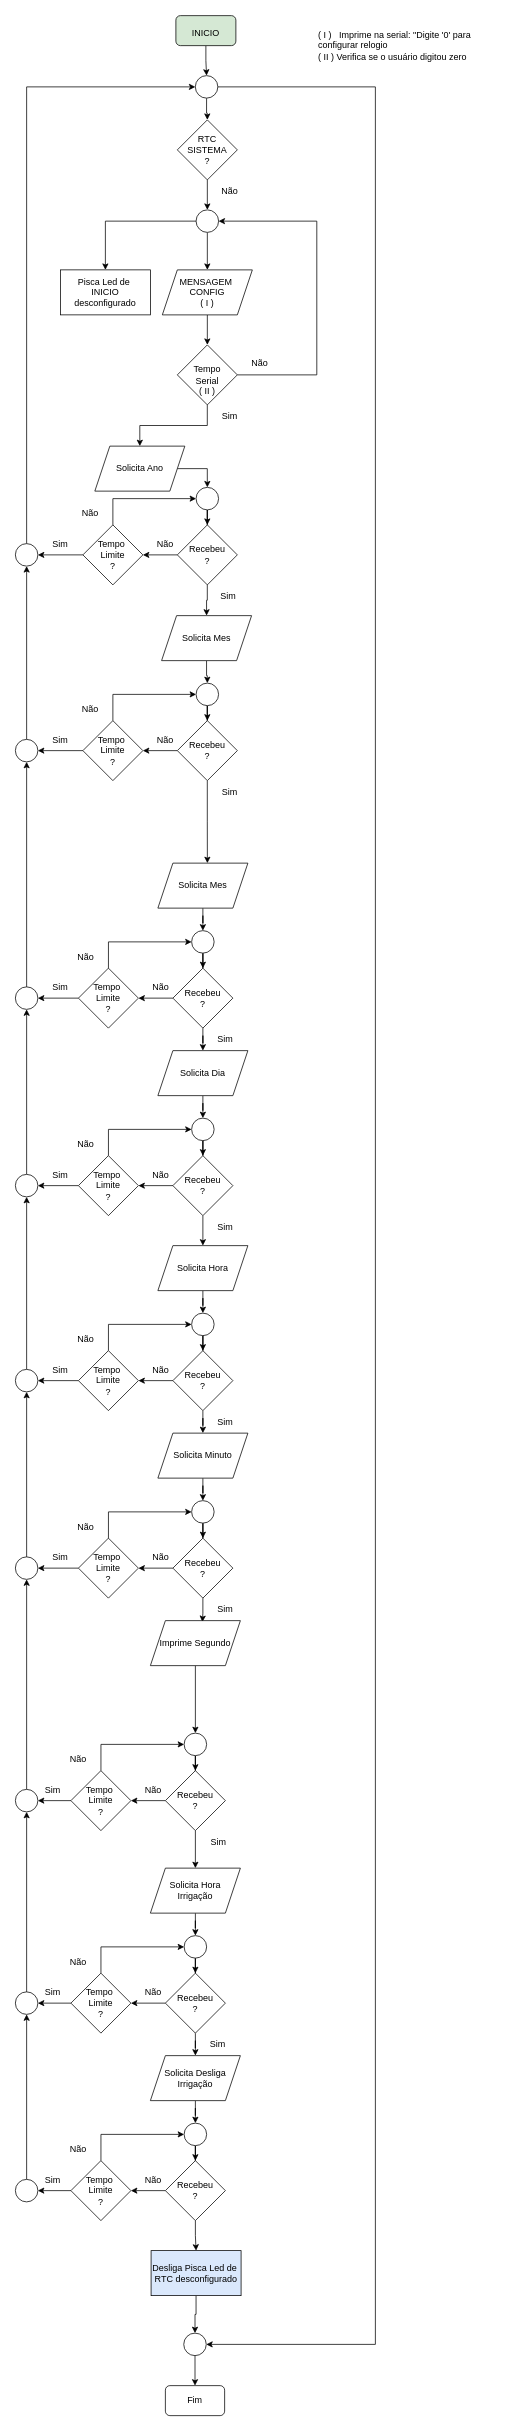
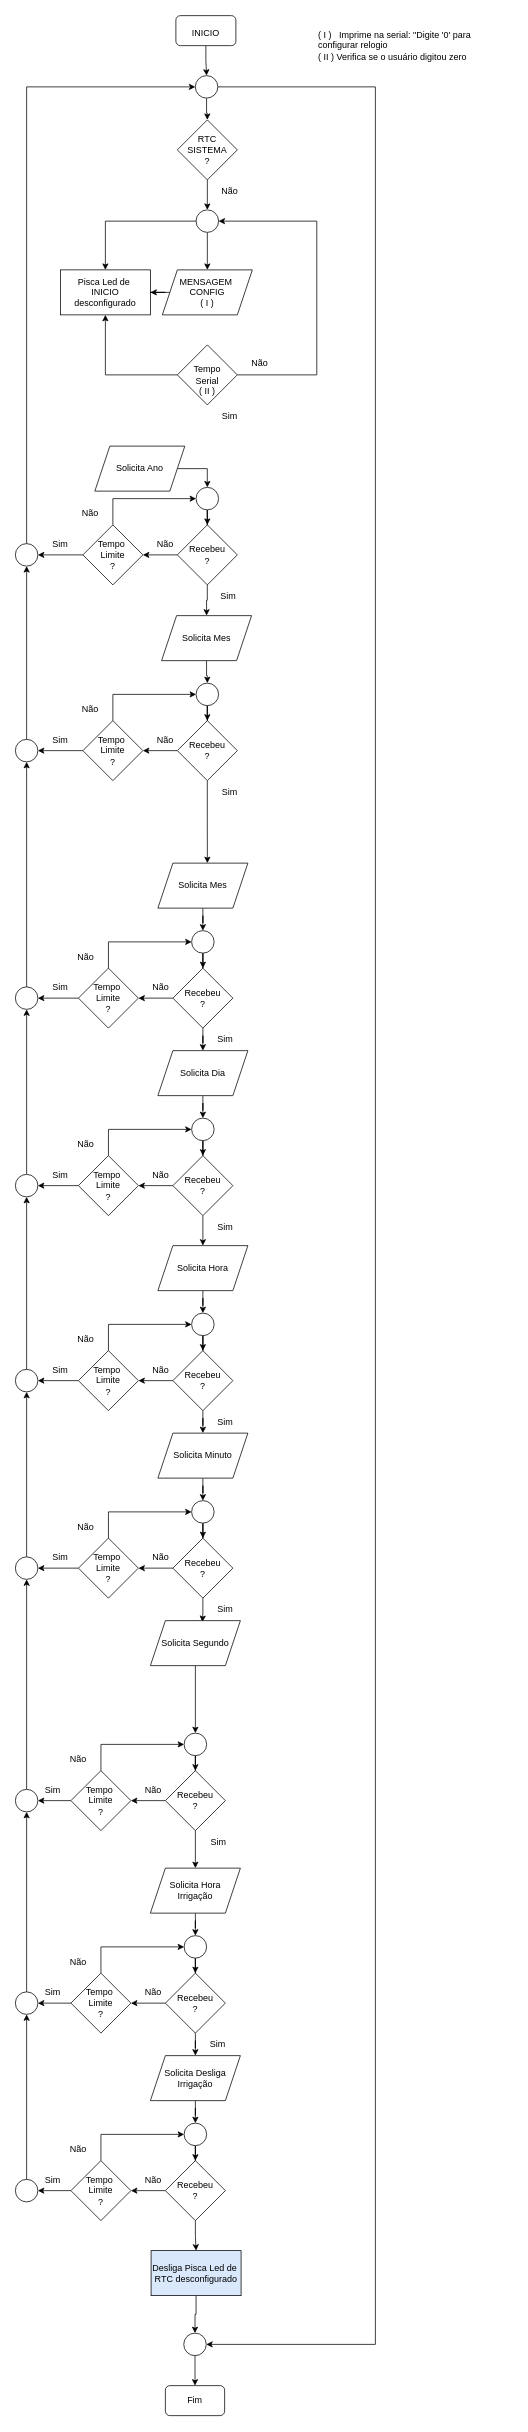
(206, 30) -> (206, 30)
(207, 327) -> (150, 292)
(176, 425) -> (105, 349)
(195, 1643) -> (195, 1643)
